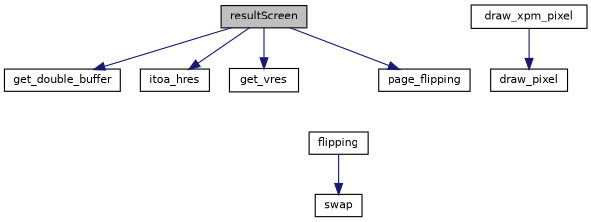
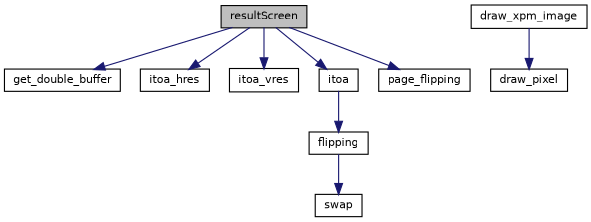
(529, 17) -> (529, 17)
(264, 80) -> (264, 80)
none -> (339, 80)
